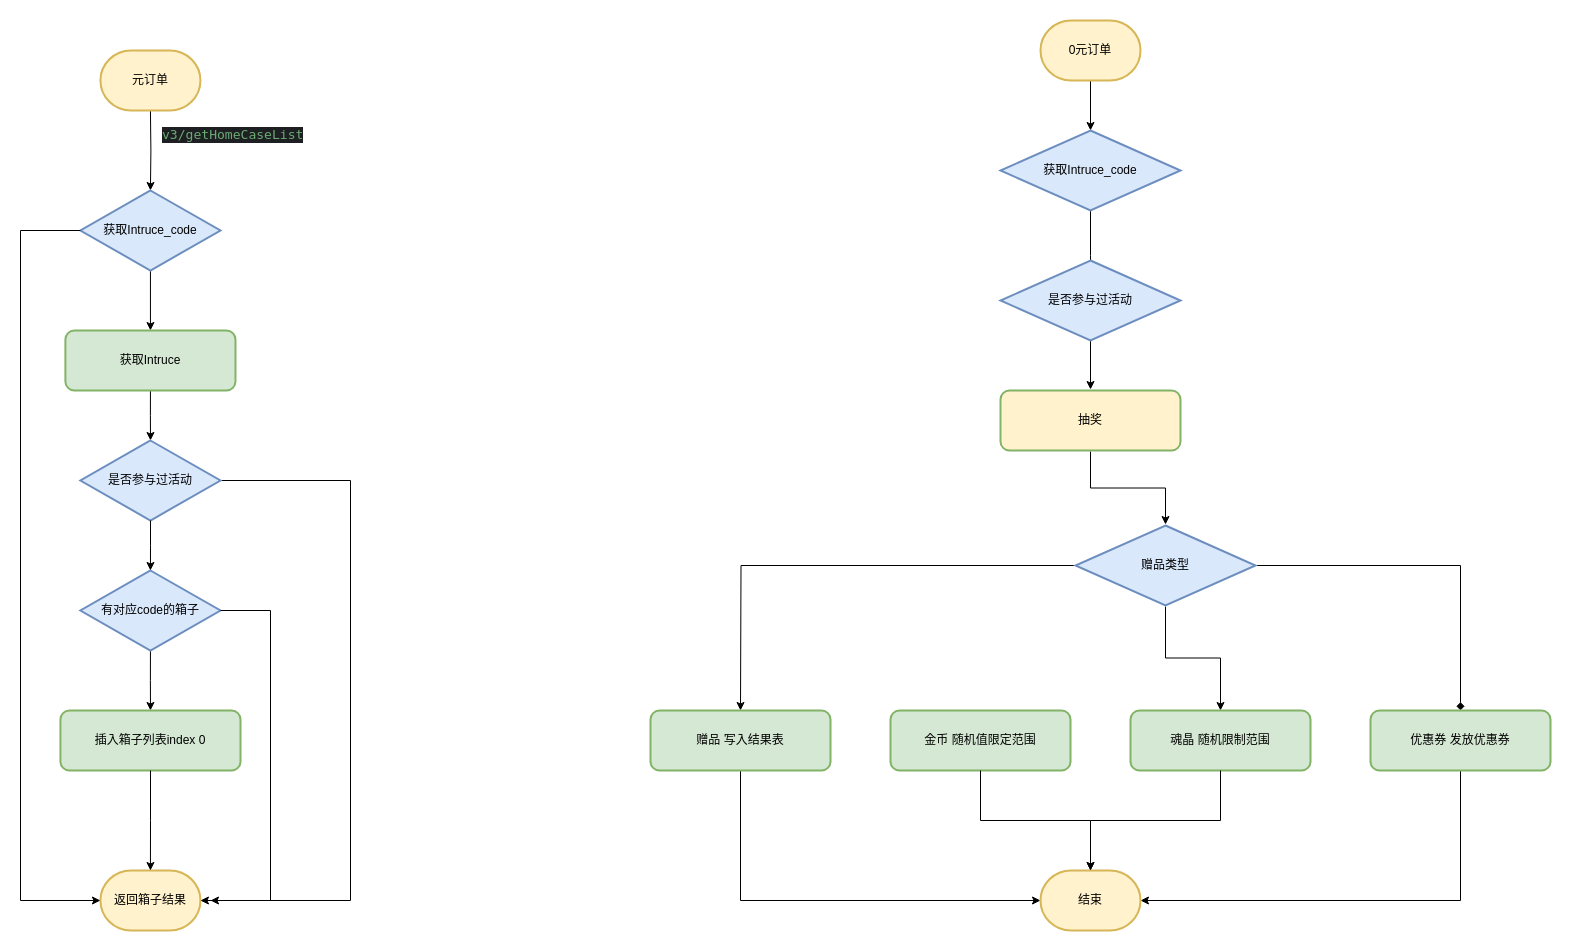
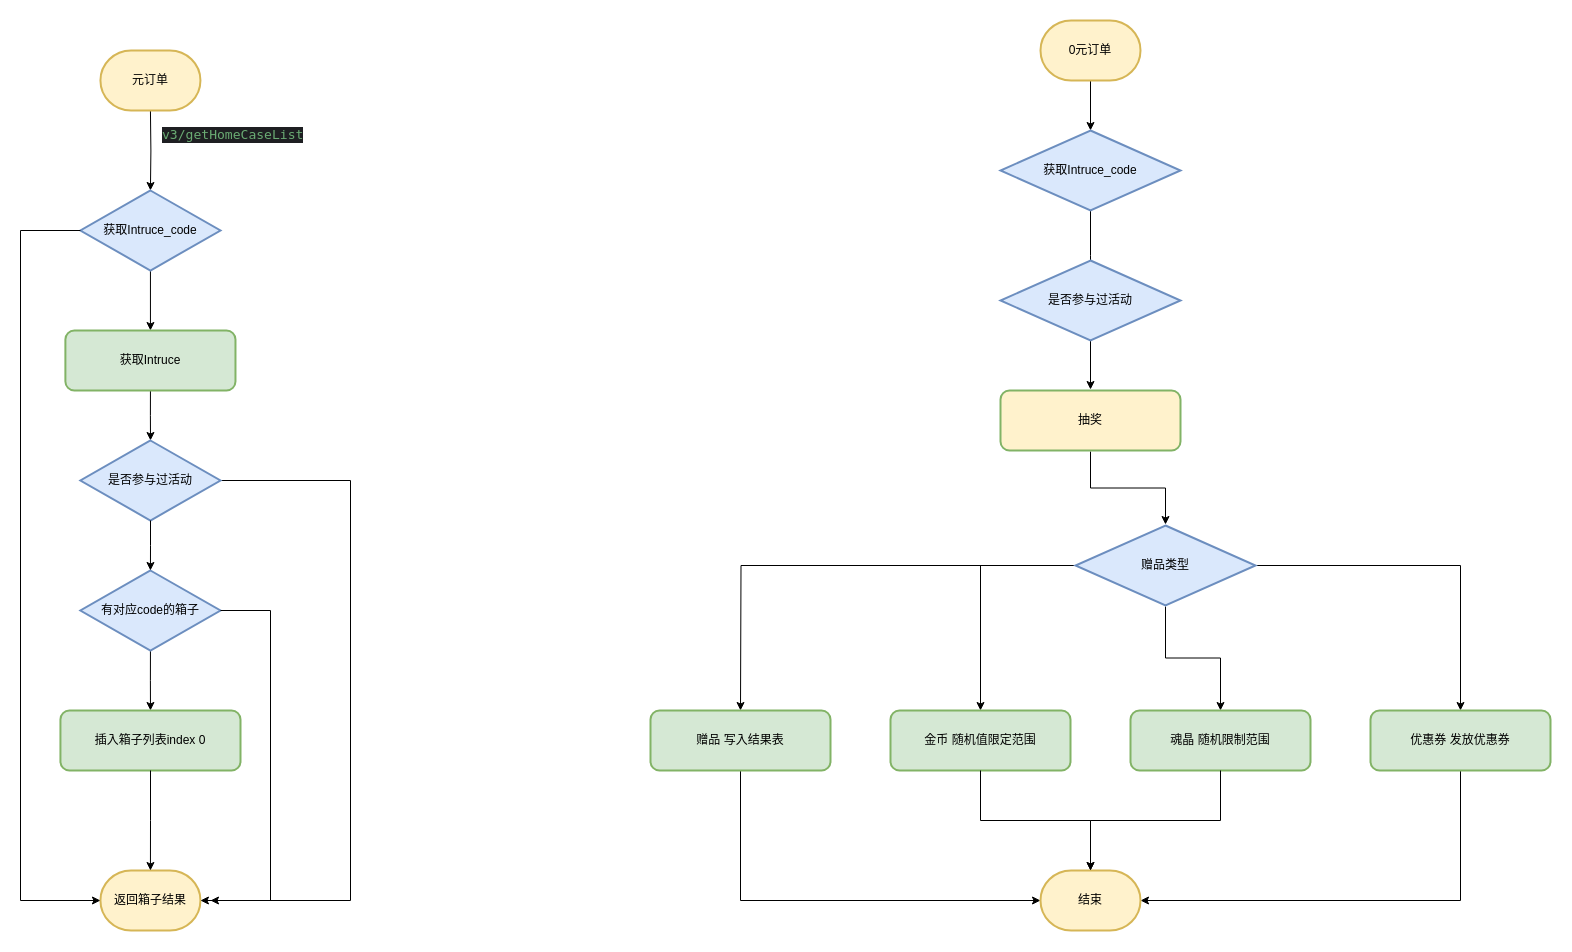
none -> (981, 635)
(1461, 702) -> (1461, 702)
